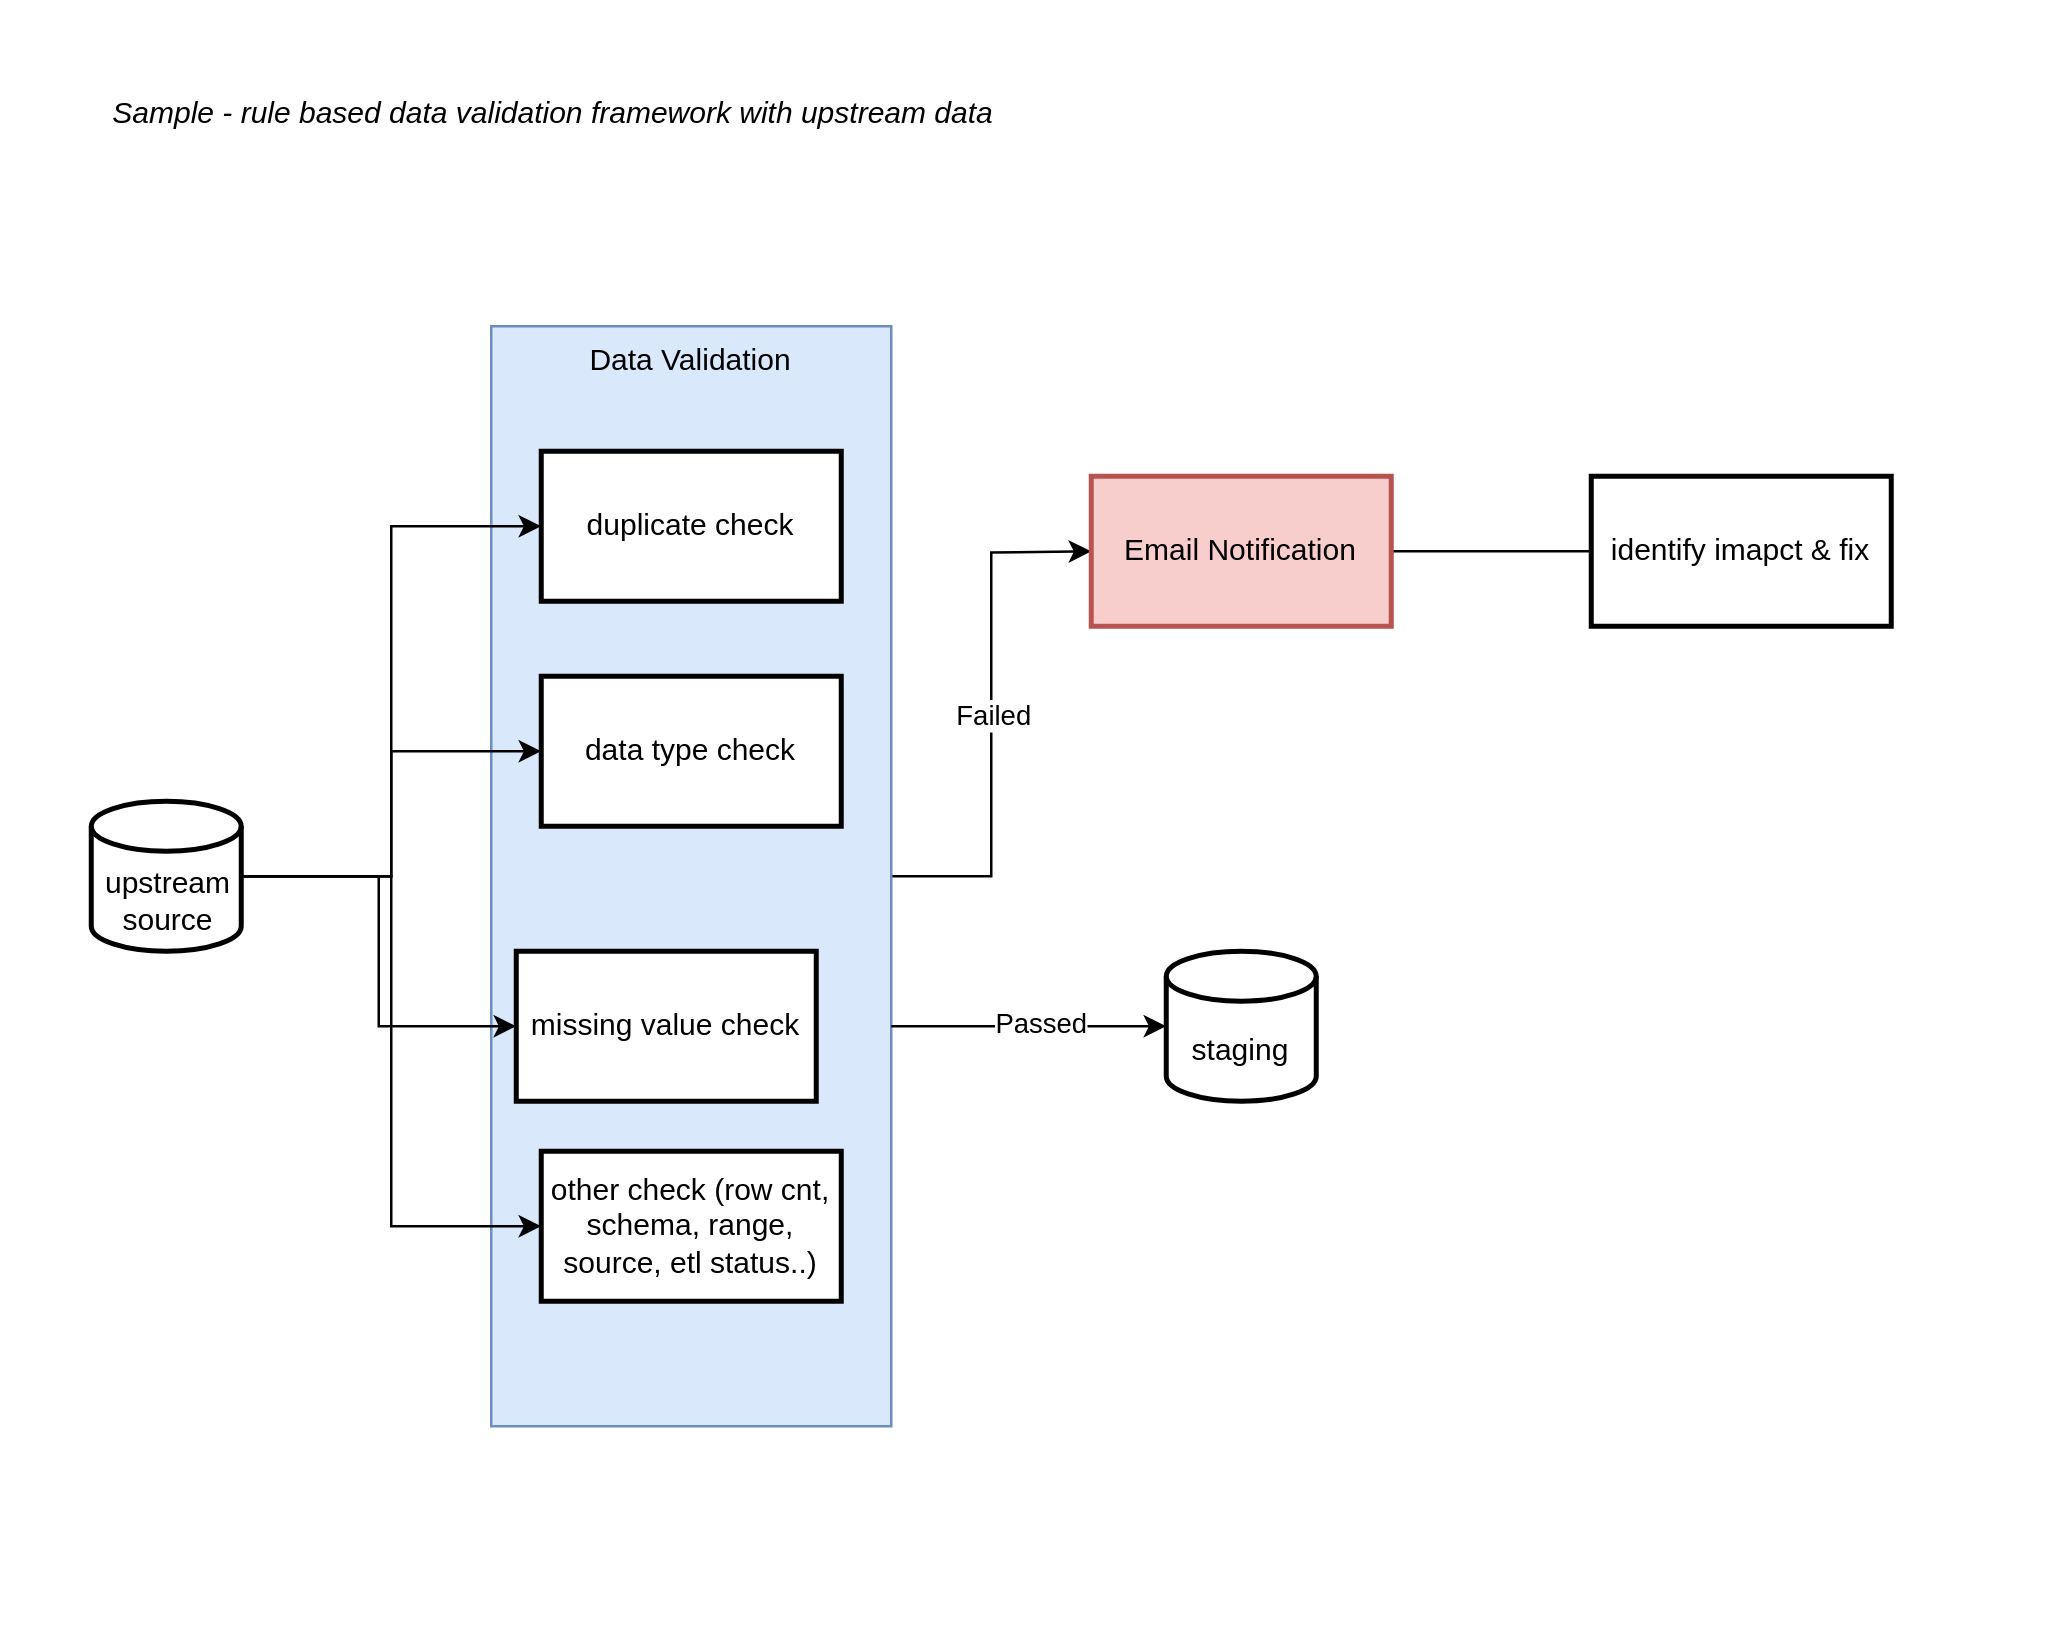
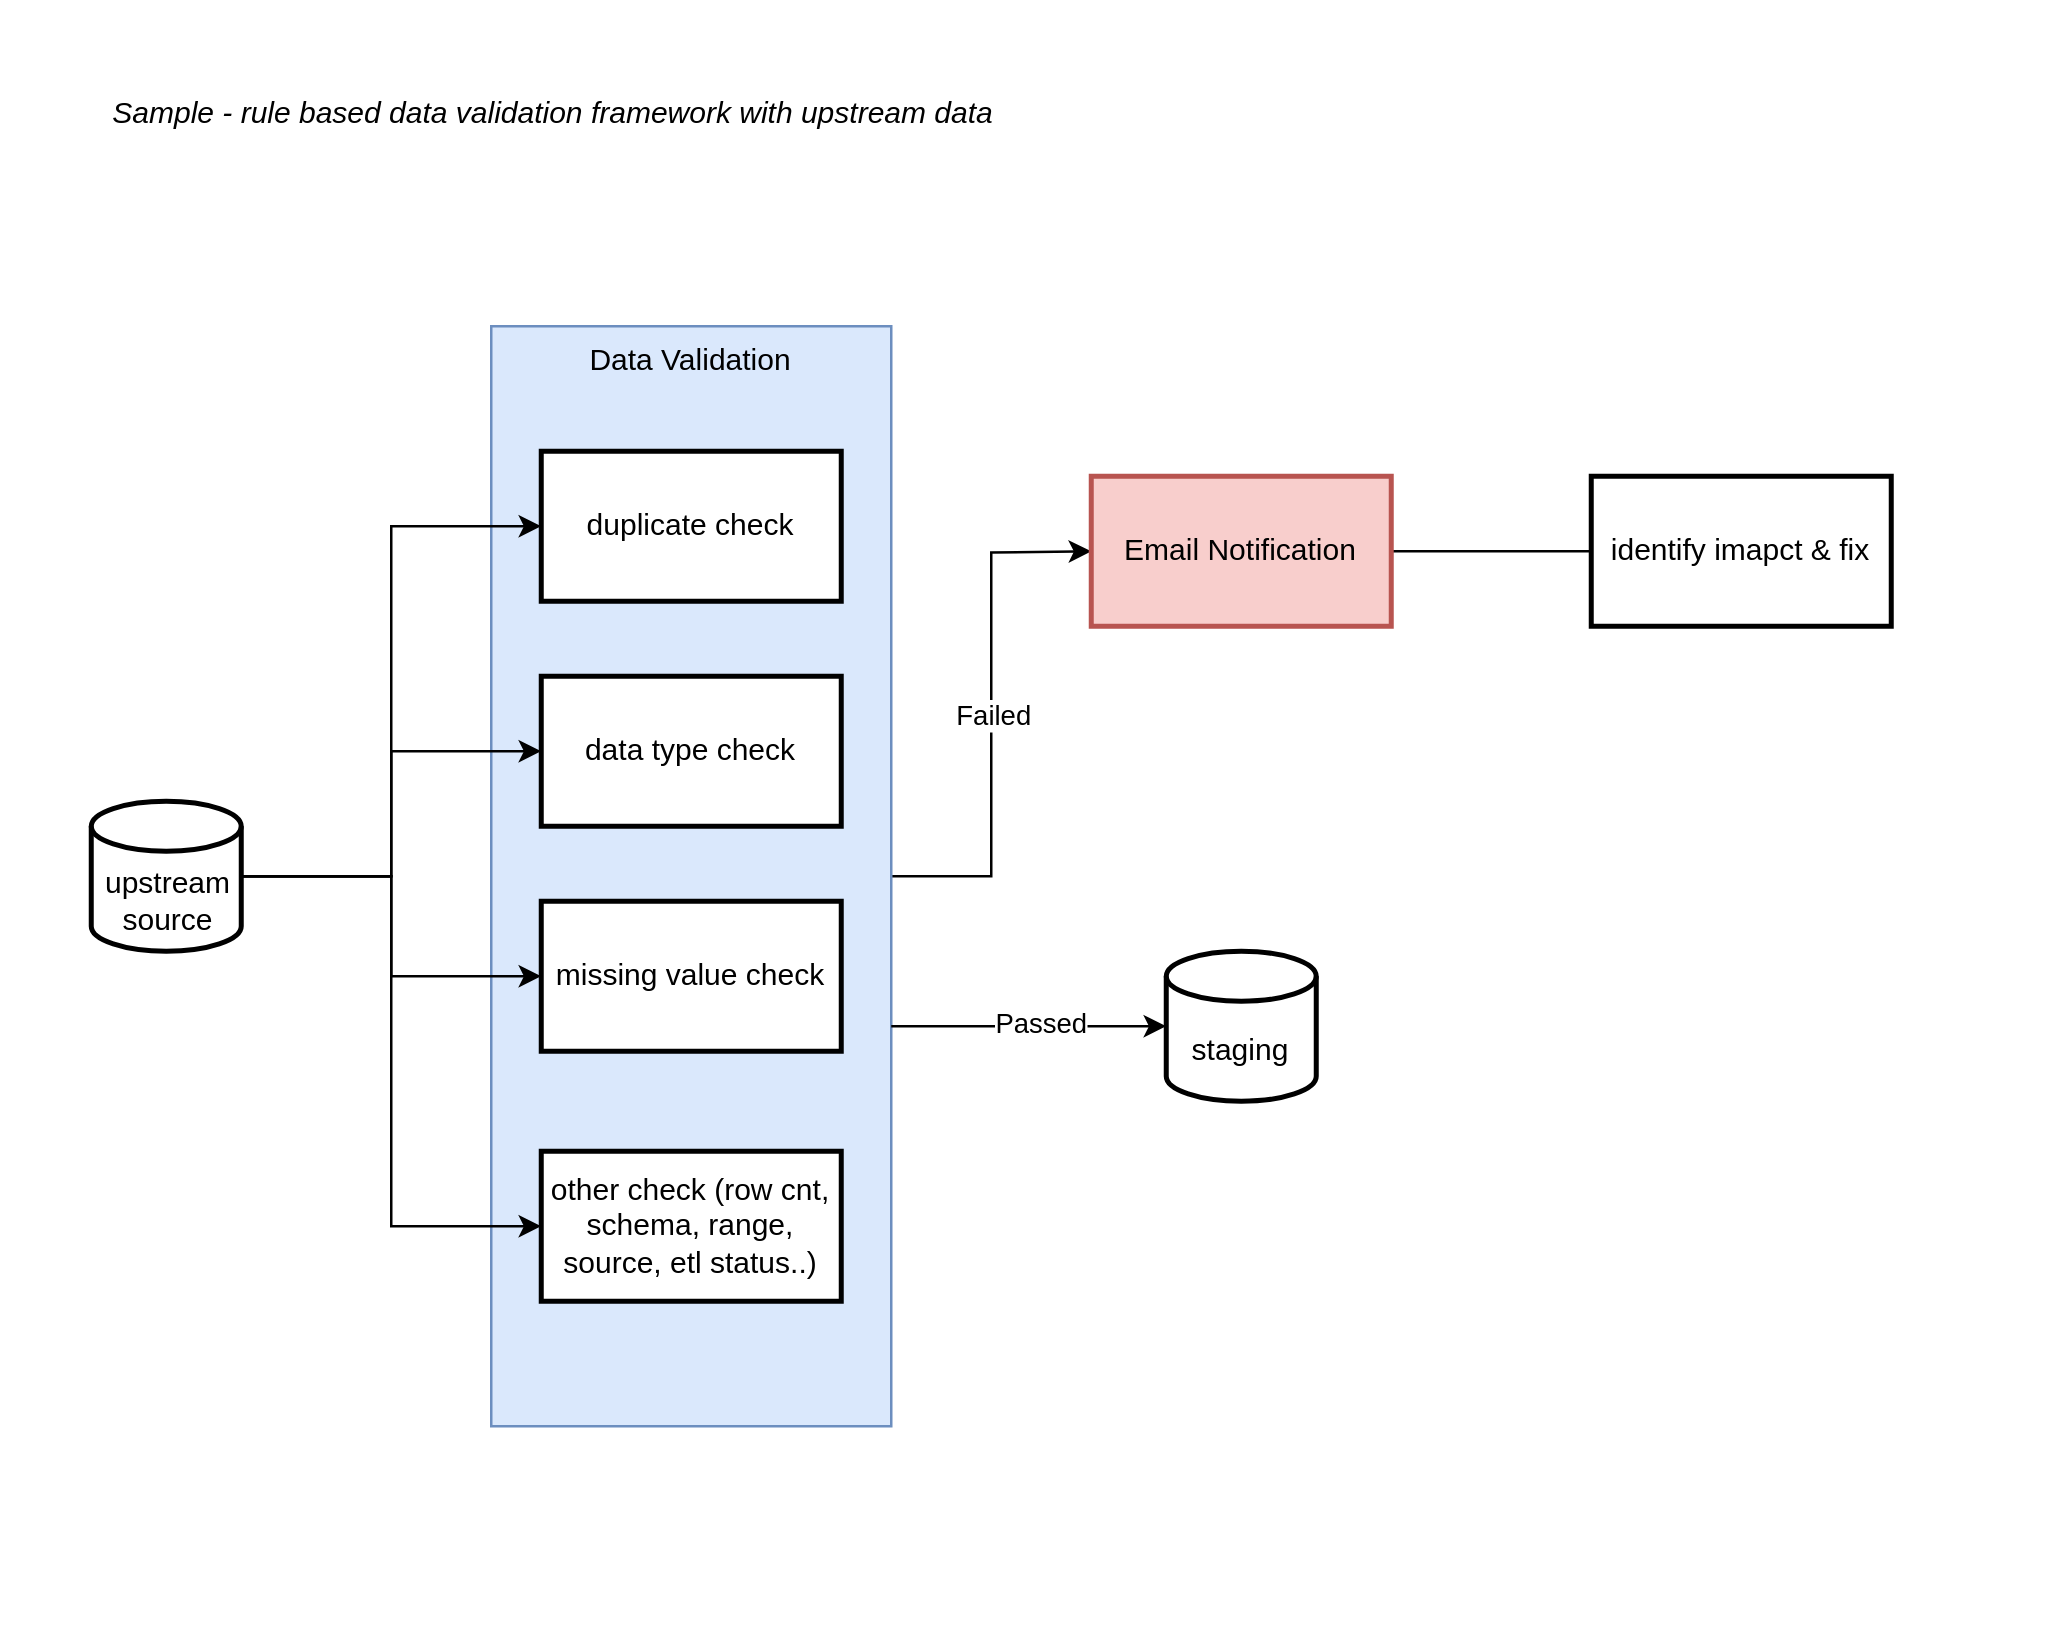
(666, 1026) -> (691, 976)
